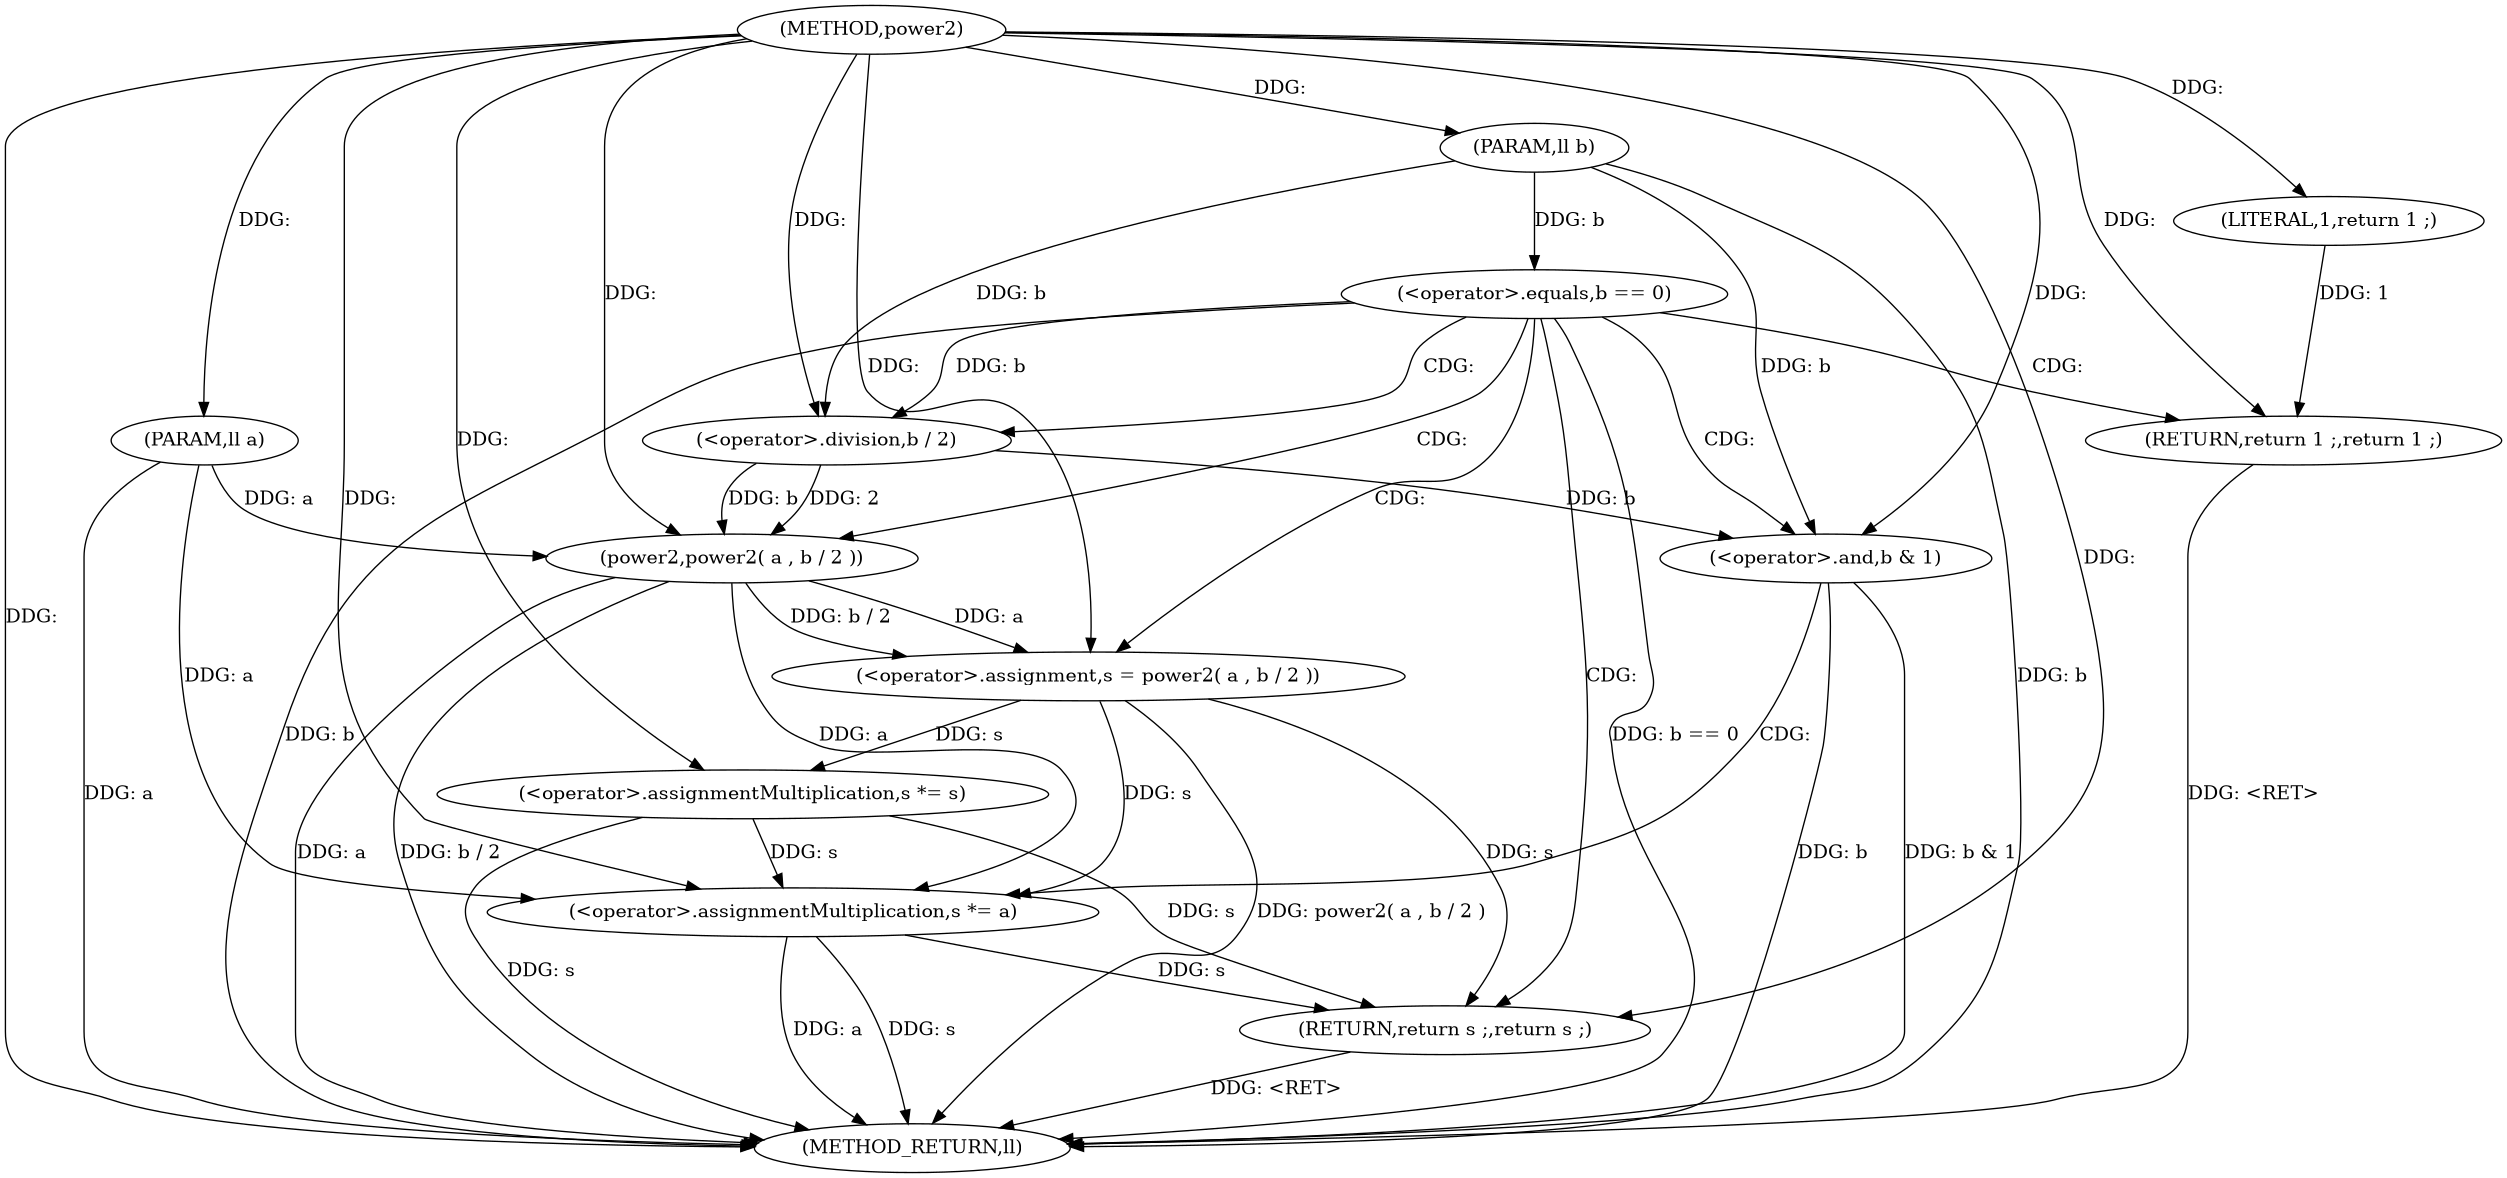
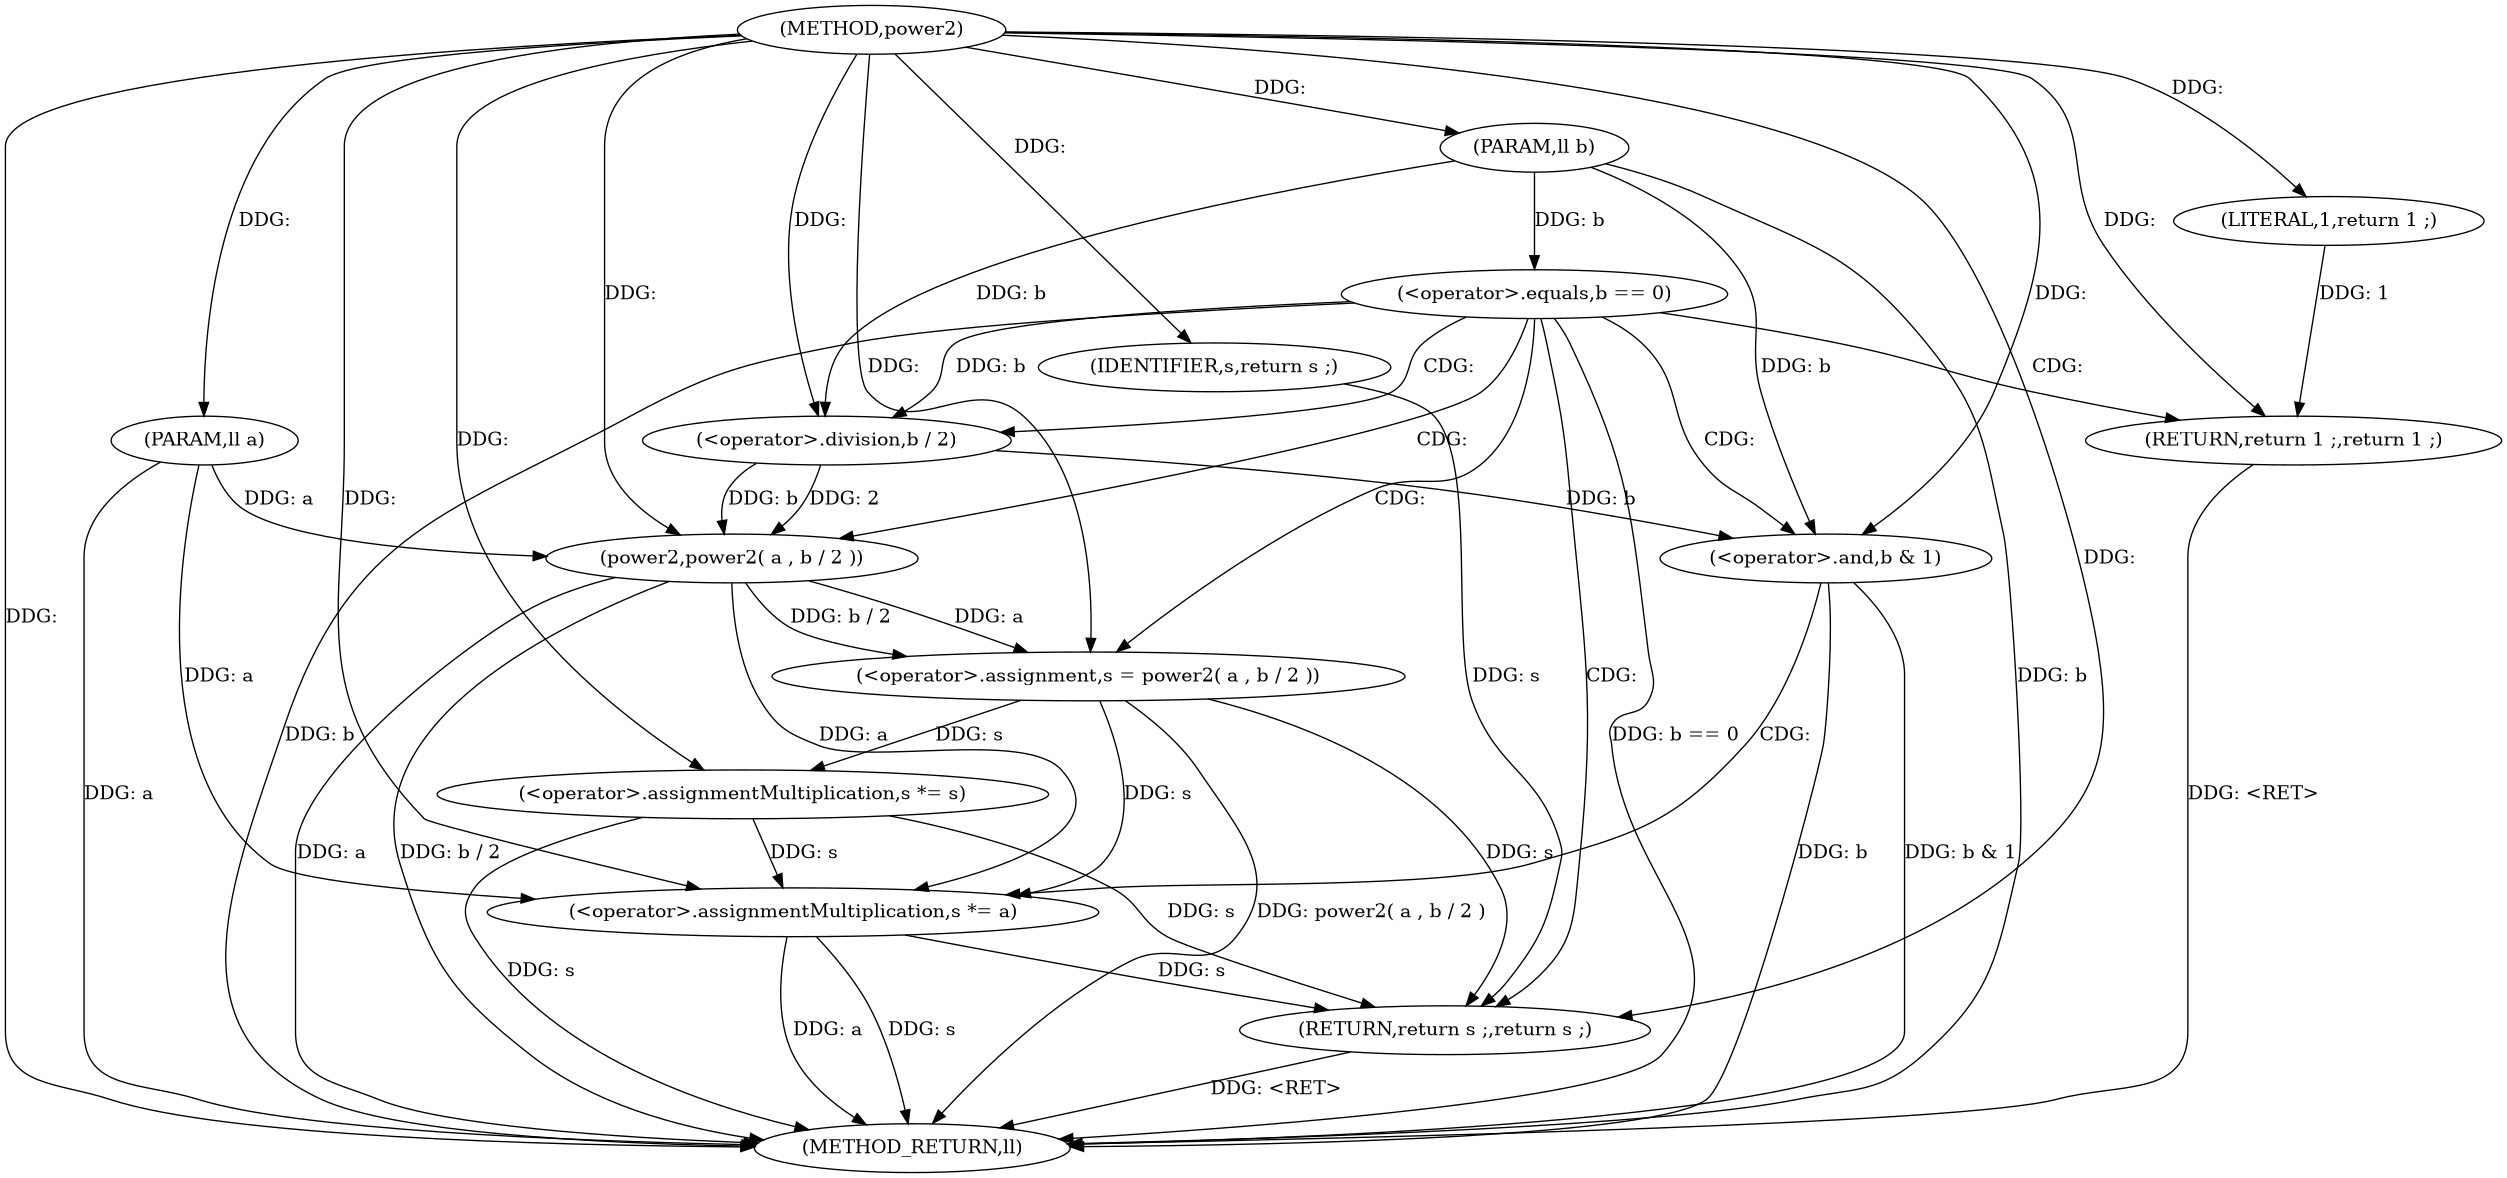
none -> (1215, 367)
